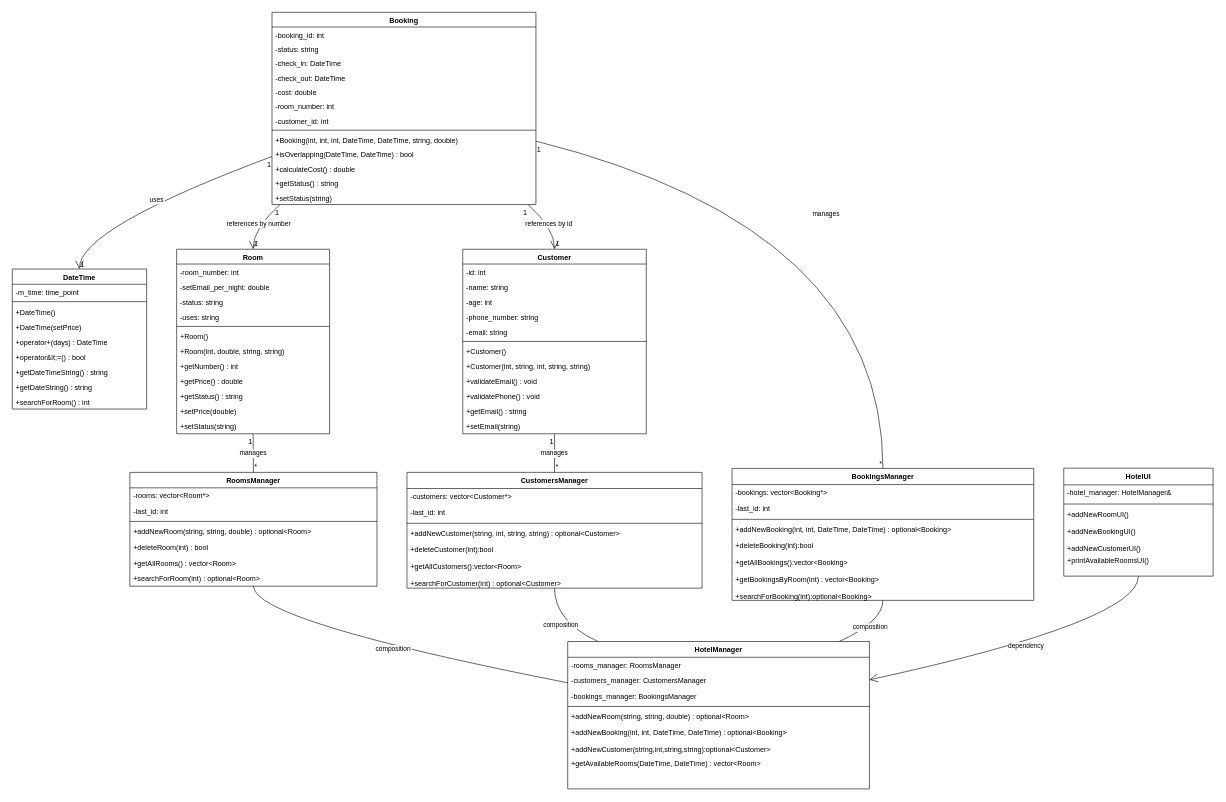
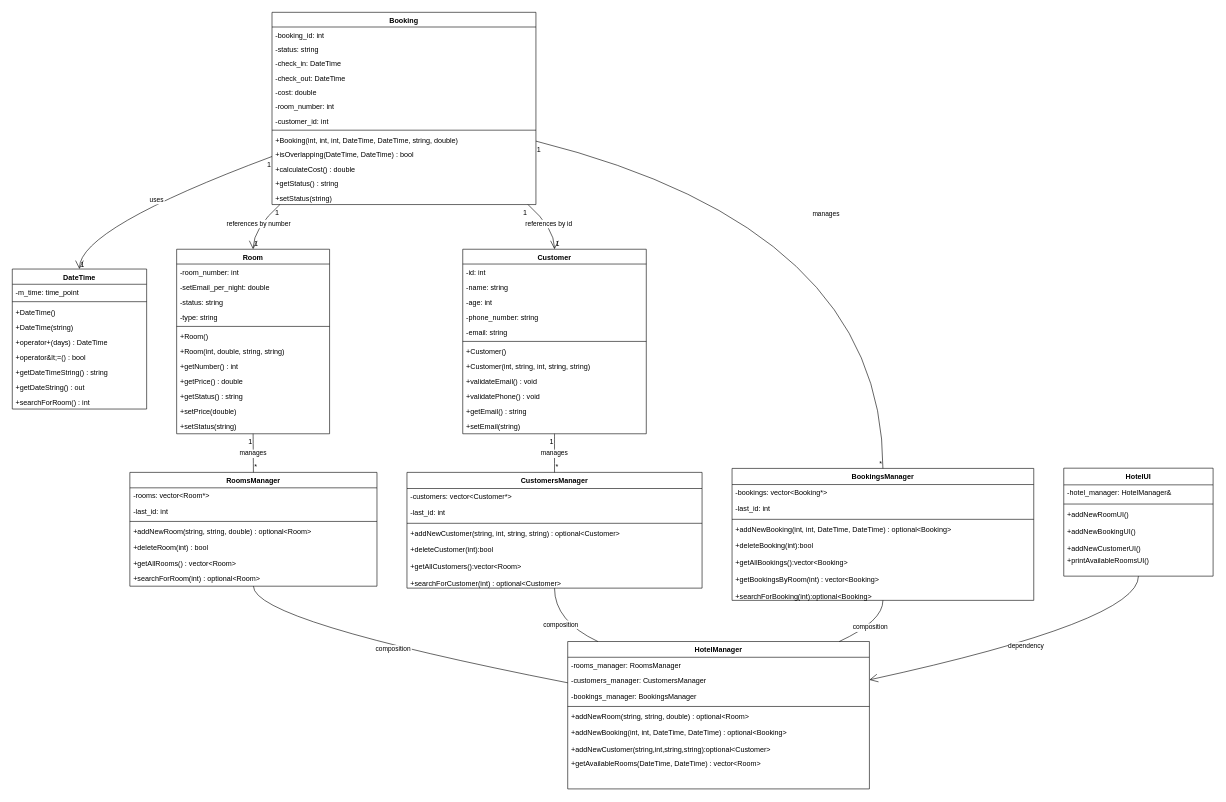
(203, 317) -> (203, 317)
(52, 327) -> (48, 327)
(61, 387) -> (56, 387)
